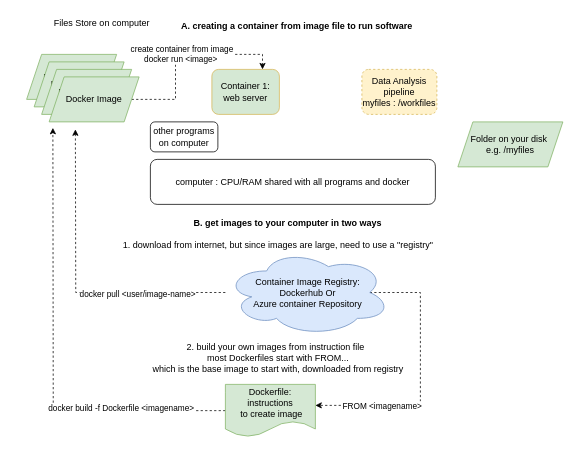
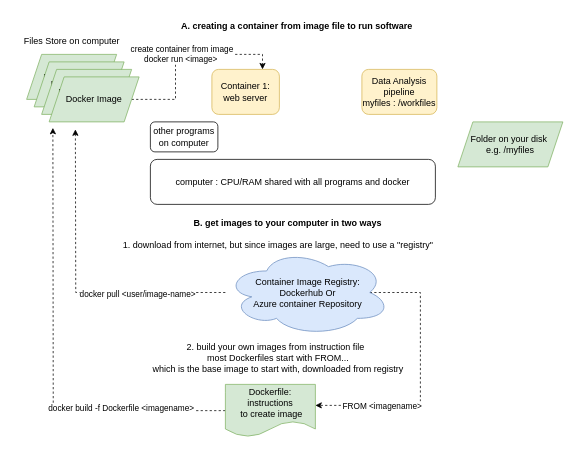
(102, 23) -> (72, 42)
(246, 92) -> (246, 92)
(399, 92) -> (399, 92)
